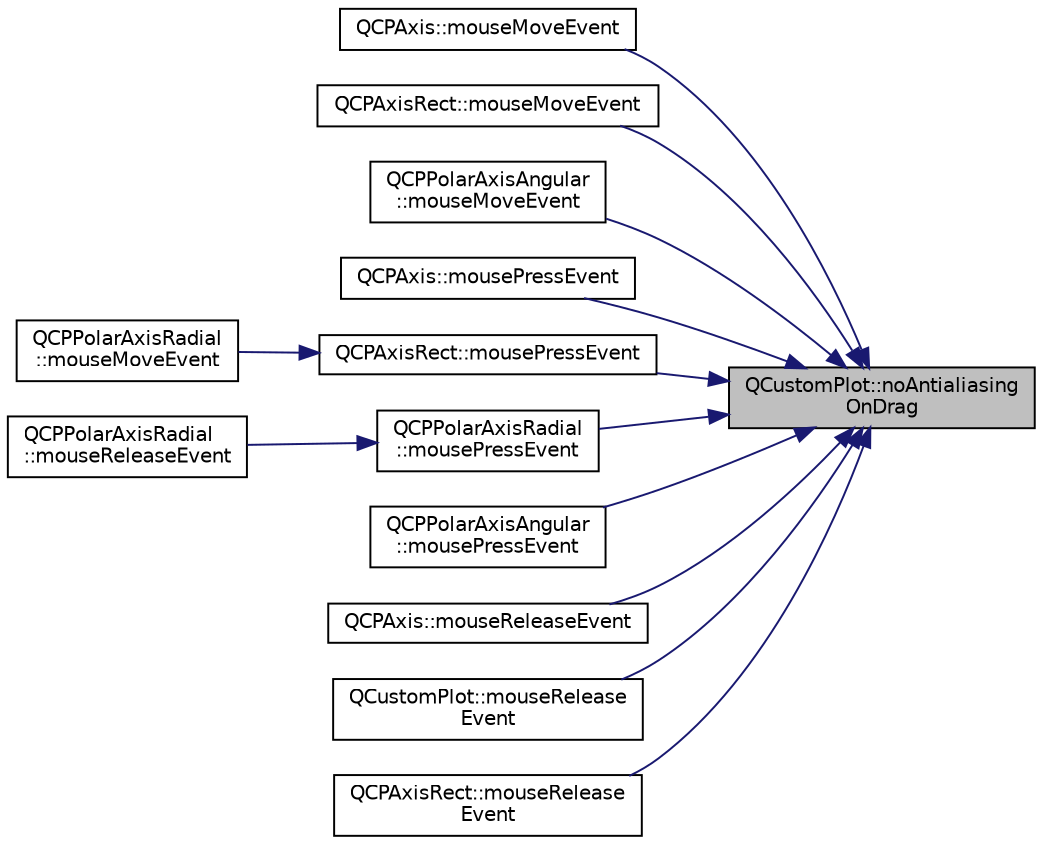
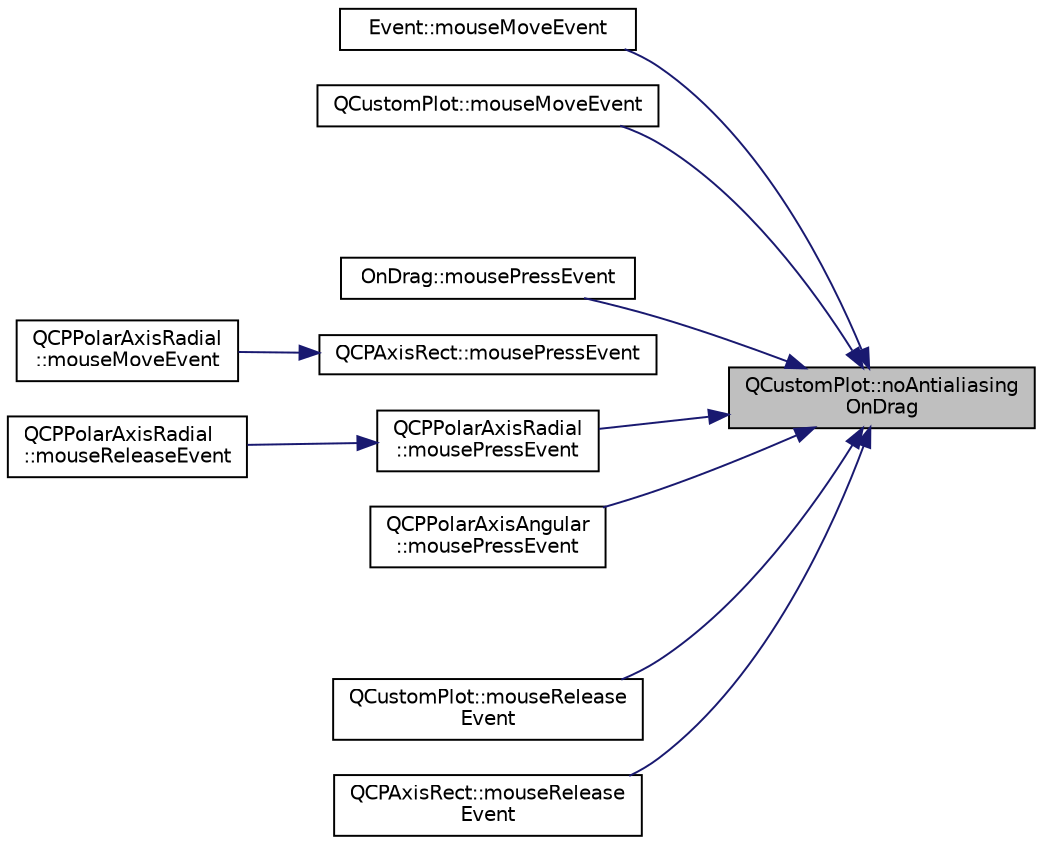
(488, 29) -> (488, 29)
(488, 106) -> (488, 106)
(488, 192) -> none
(488, 278) -> (488, 278)
(683, 376) -> none
(488, 623) -> none
